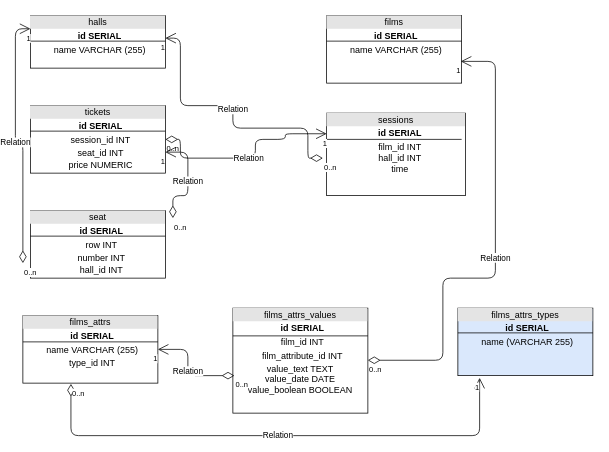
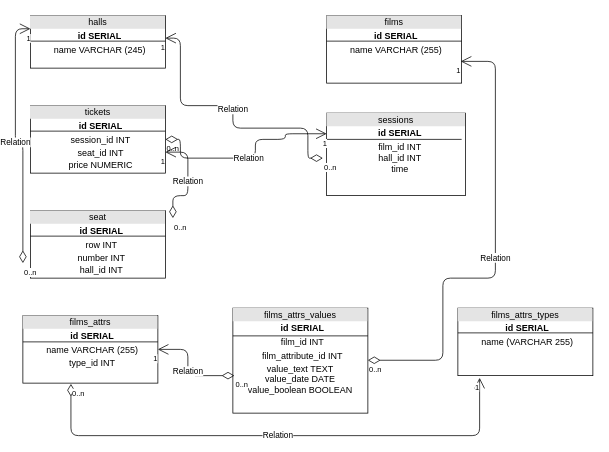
(98, 32) -> (98, 32)
(525, 342) -> (525, 342)
